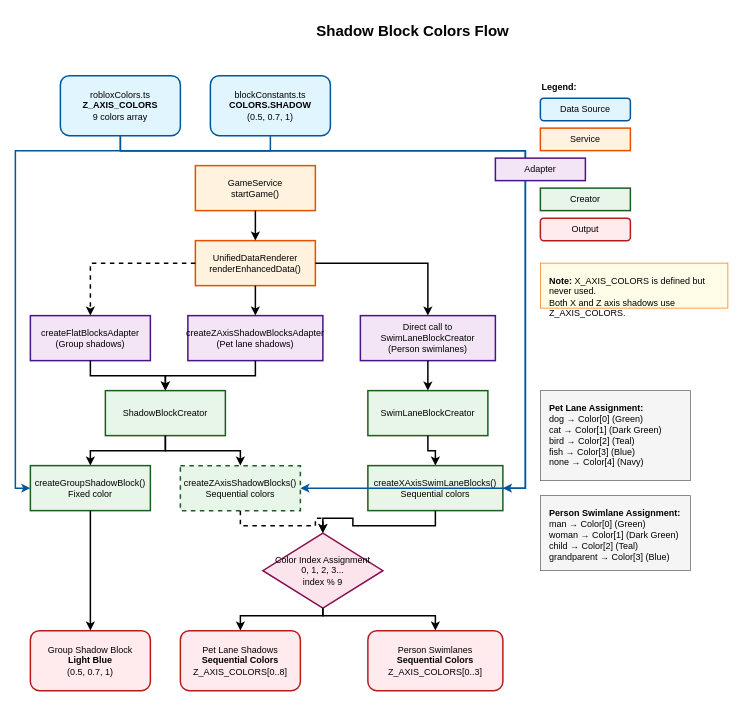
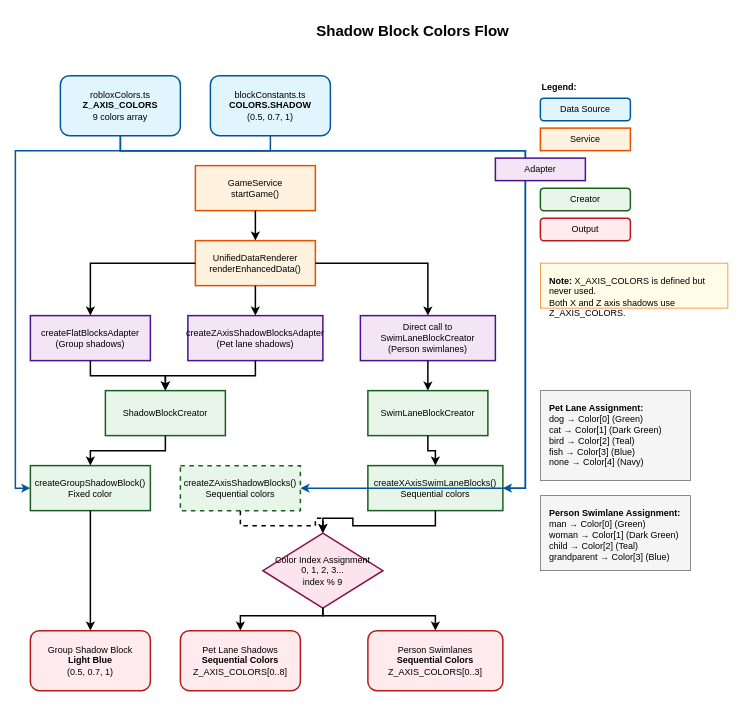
(585, 199) -> (585, 199)
(118, 263) -> (118, 263)
(207, 450) -> none
